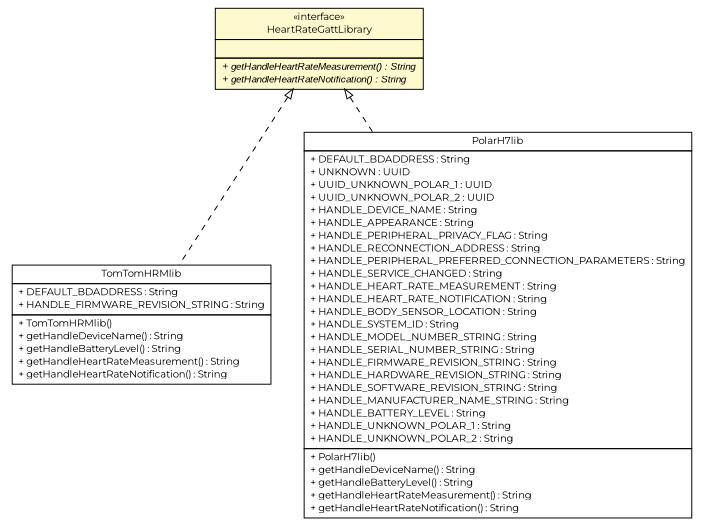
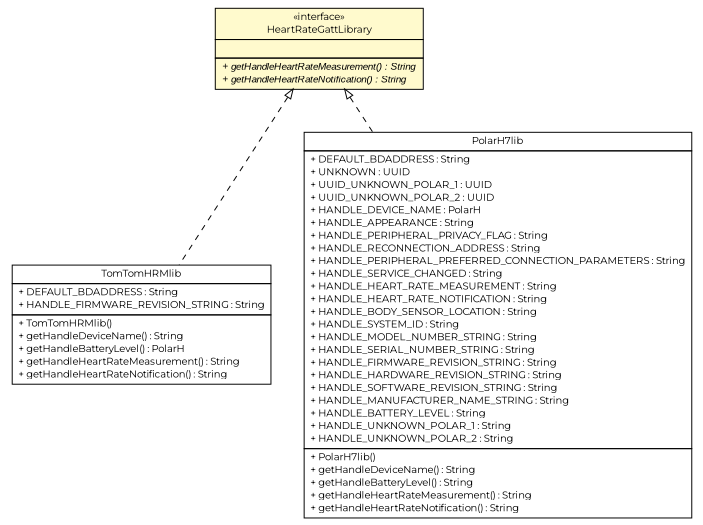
(394, 210) -> (396, 210)
(100, 349) -> (102, 349)
